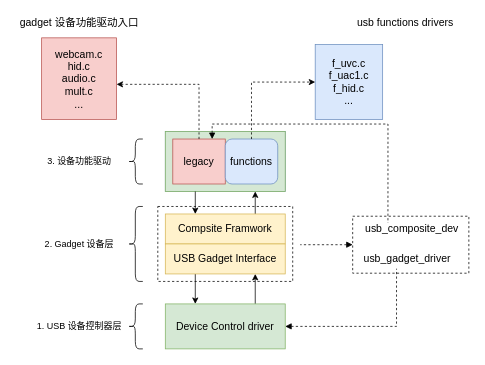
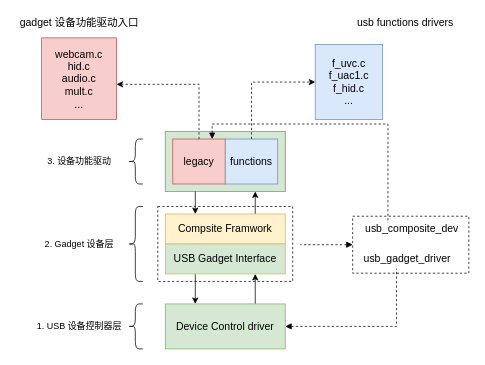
(252, 162) -> (252, 162)
(225, 259) -> (225, 259)
